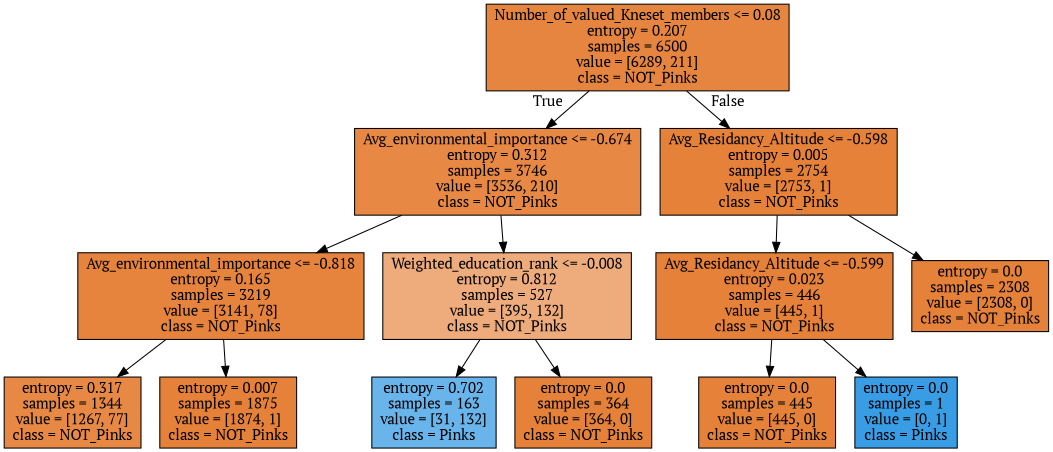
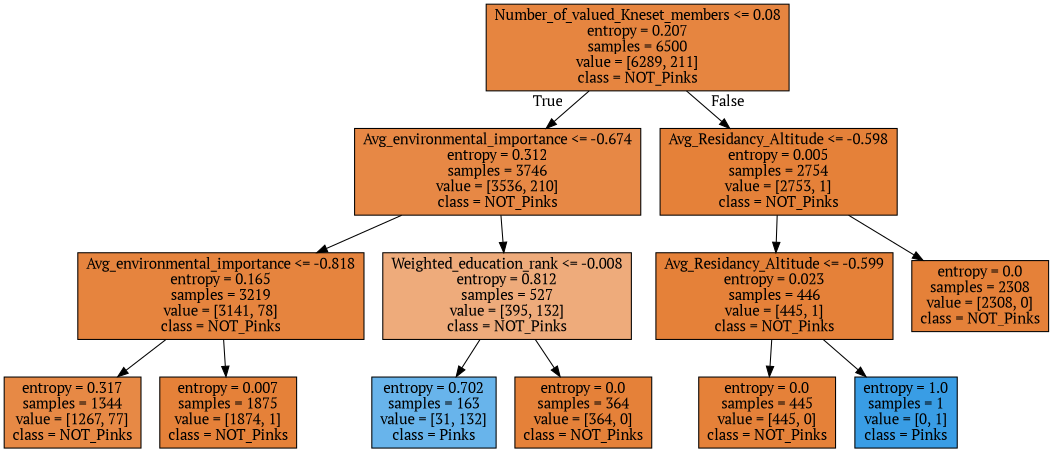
(906, 413) -> (906, 413)
